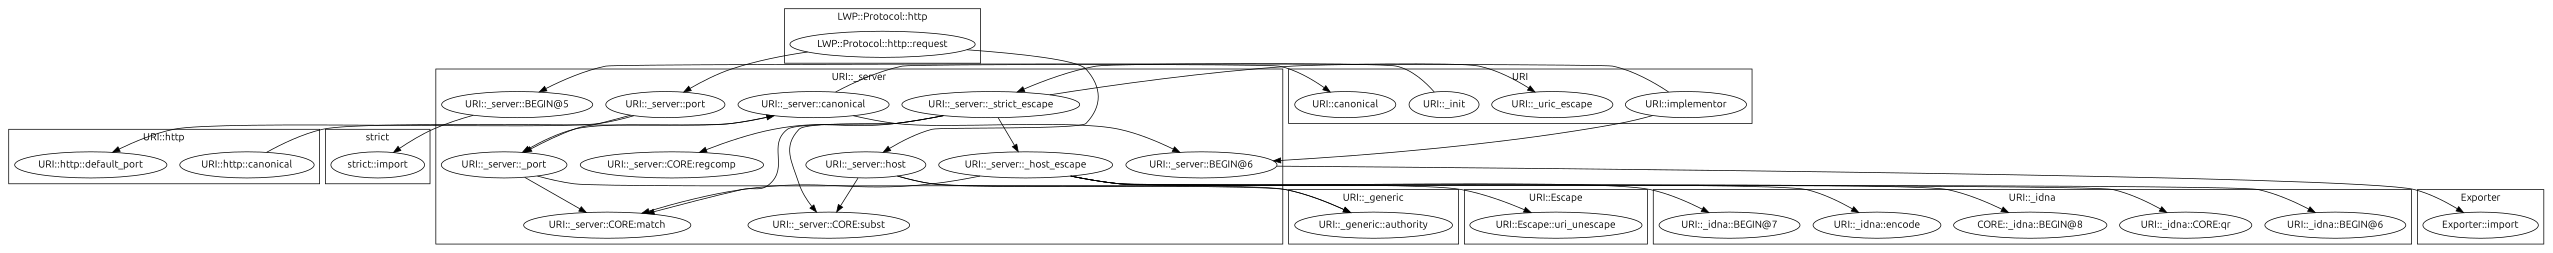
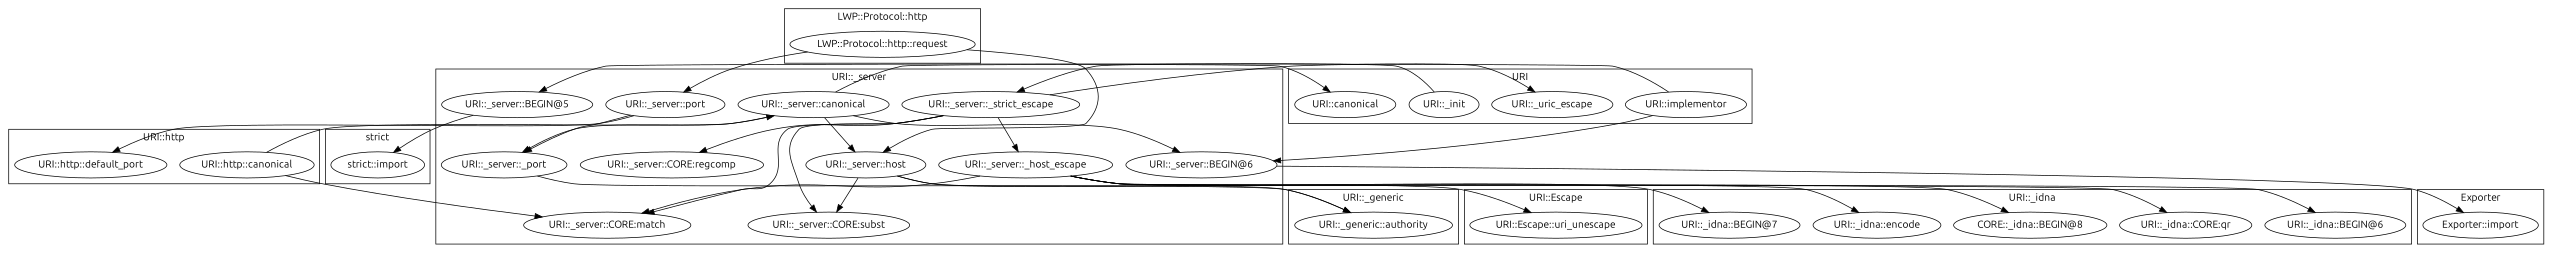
none -> (837, 132)
(552, 193) -> (410, 199)
